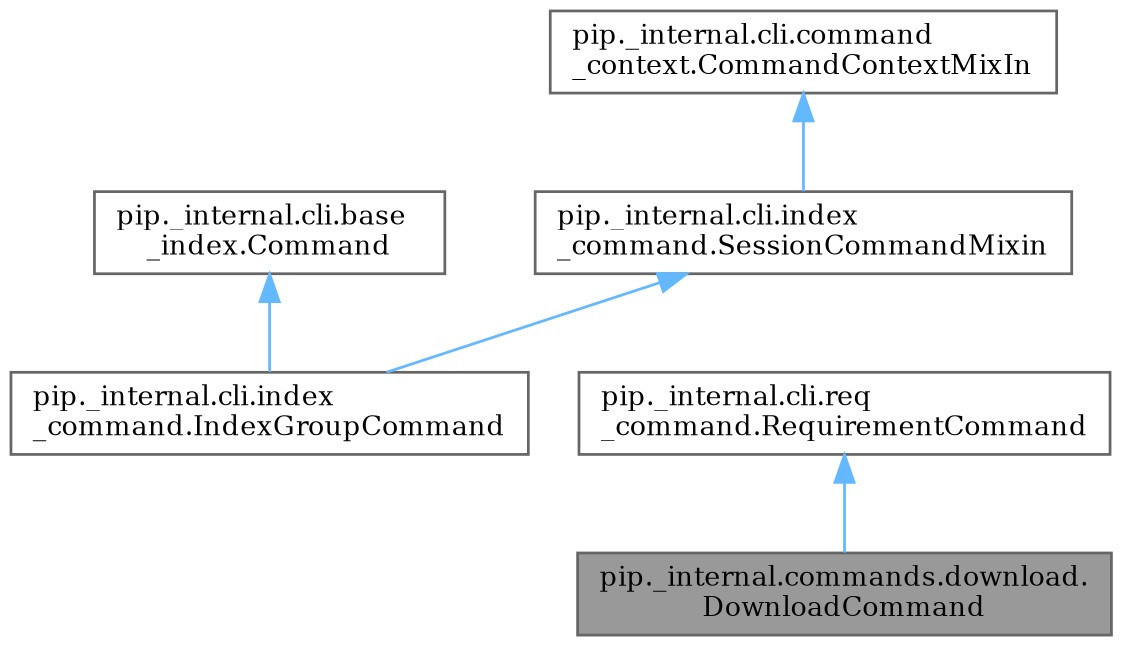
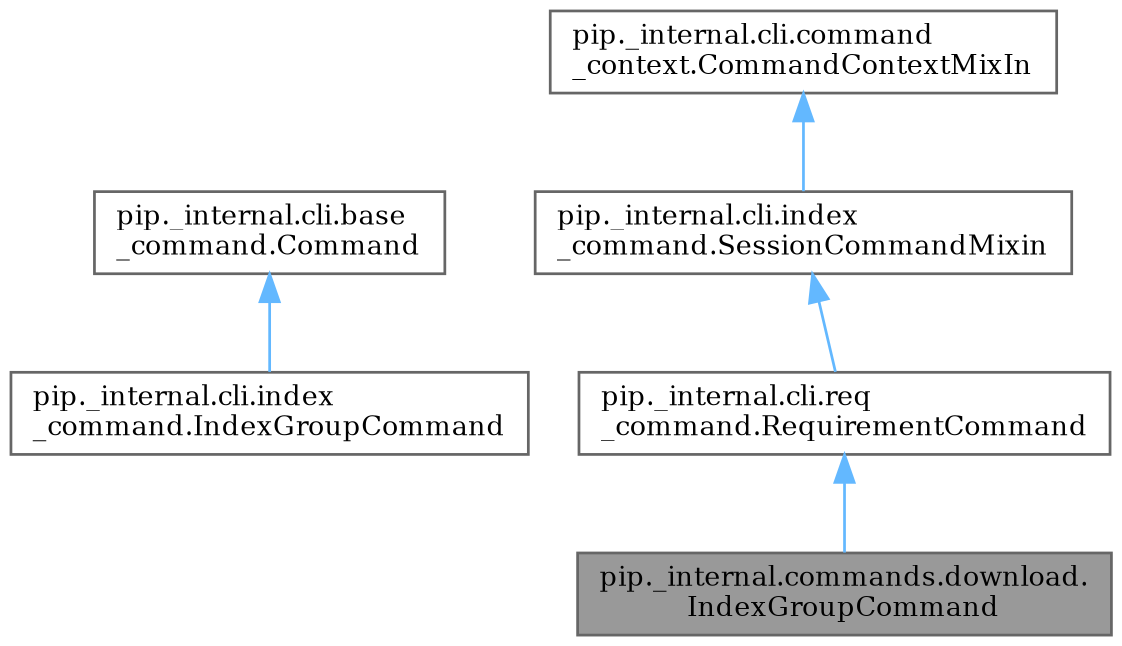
(270, 233) -> (270, 233)
(523, 327) -> (827, 337)
(845, 594) -> (845, 594)
